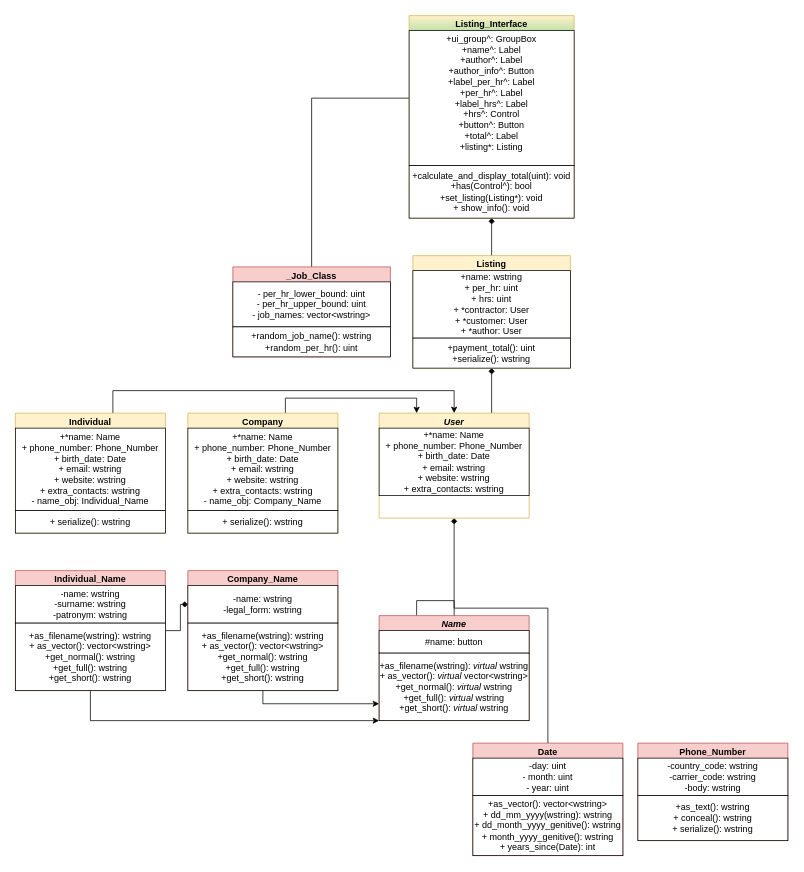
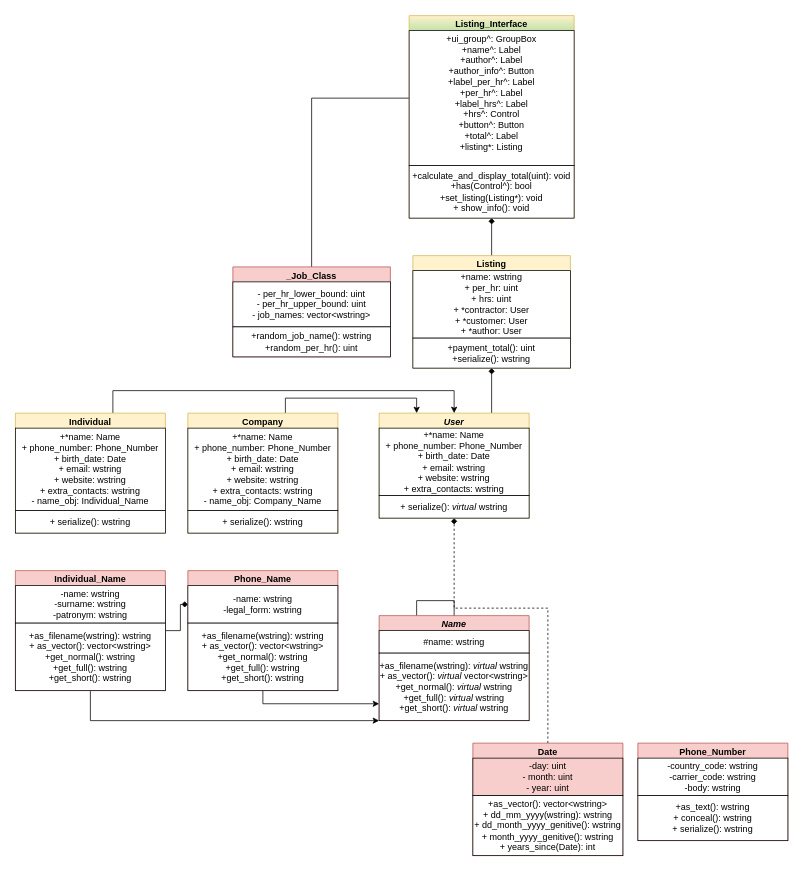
none -> (454, 507)
(263, 579) -> (263, 579)
(548, 630) -> (548, 630)
(454, 642) -> (454, 642)
(548, 777) -> (548, 777)
